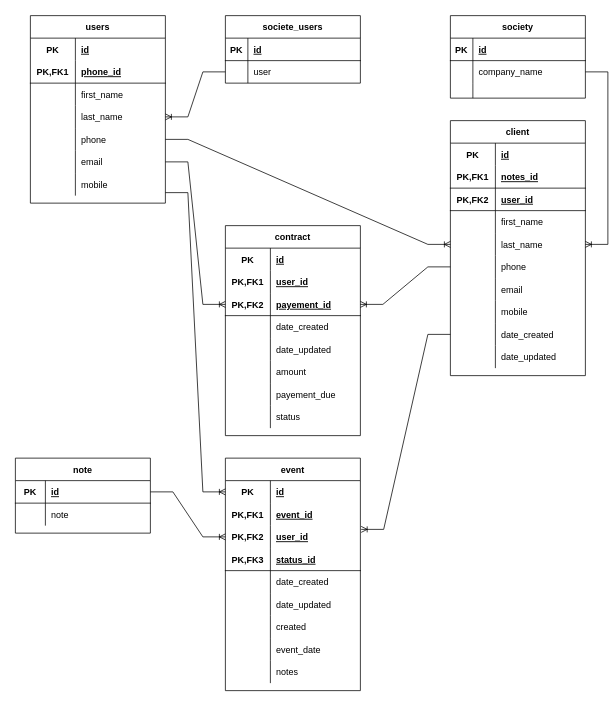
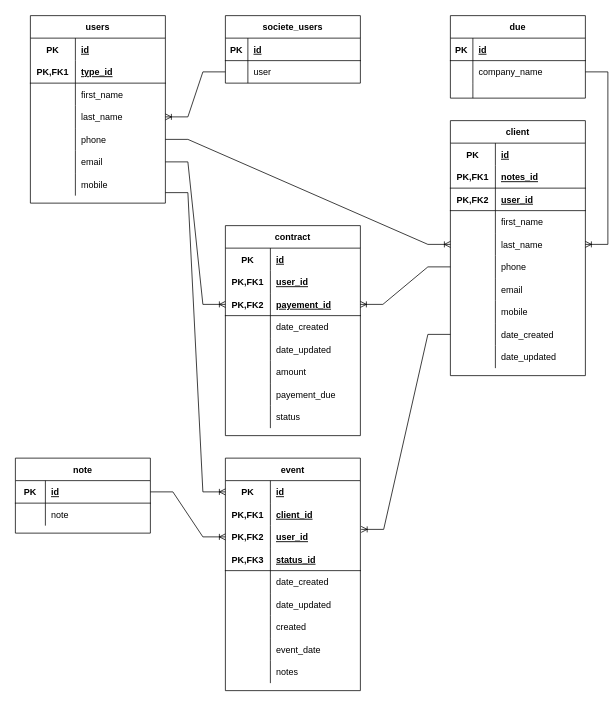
(518, 27) -> (518, 27)
(100, 72) -> (97, 72)
(295, 515) -> (295, 515)
